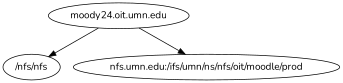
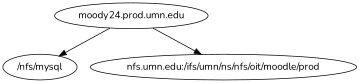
(119, 16) -> (131, 16)
(32, 67) -> (40, 67)
